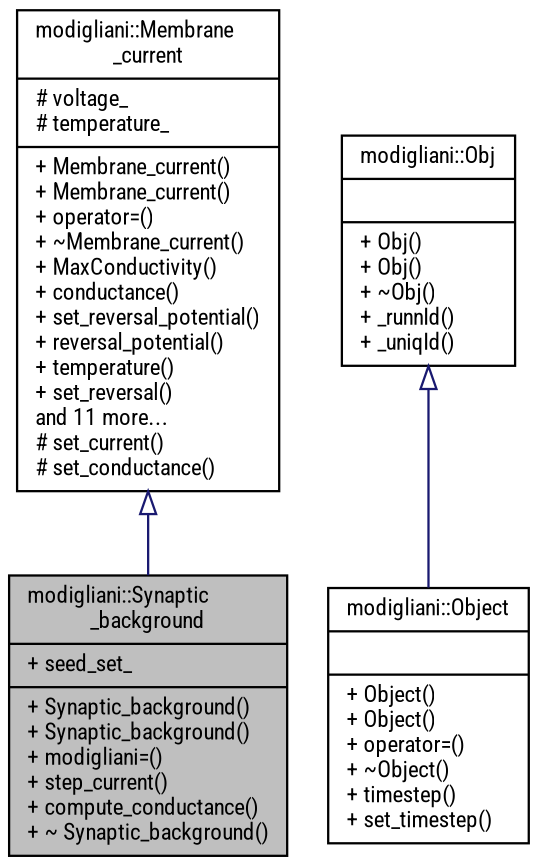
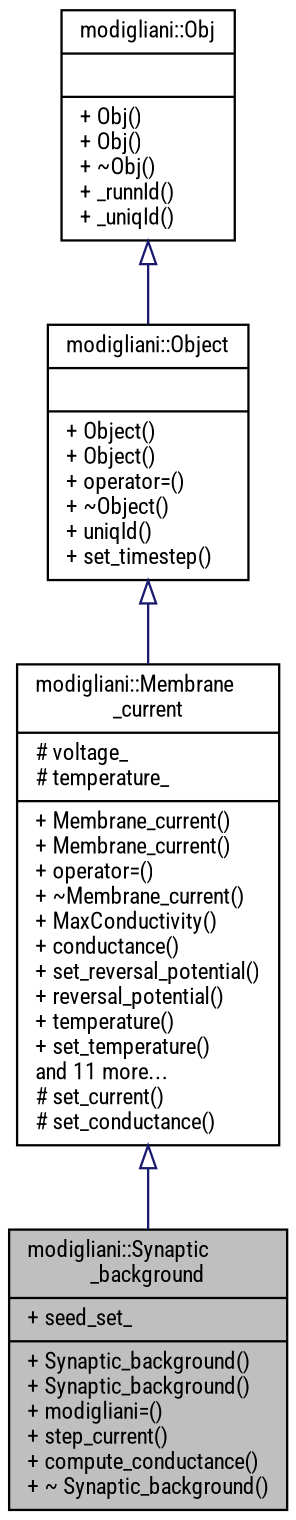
(105, 393) -> (123, 1047)
none -> (148, 634)
(402, 795) -> (109, 532)
